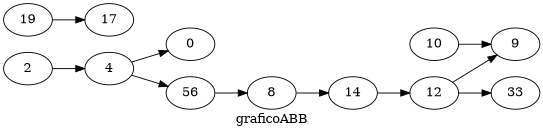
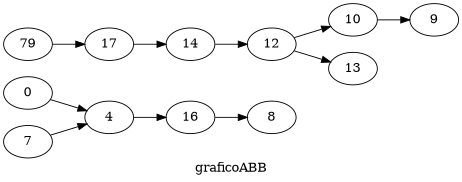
(28, 20) -> (28, 44)
(146, 58) -> (64, 104)
(28, 69) -> (28, 142)
(471, 71) -> (308, 33)
(190, 93) -> (190, 117)
(308, 93) -> (145, 44)
(515, 93) -> (353, 69)
